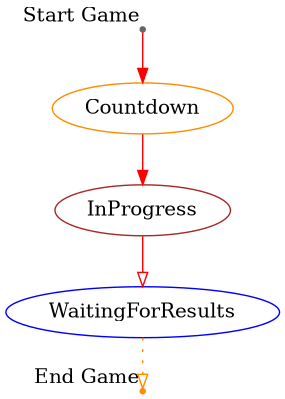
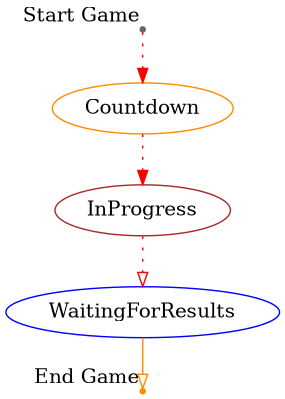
(143, 50) -> (143, 50)
(143, 152) -> (143, 152)
(143, 254) -> (143, 254)
(143, 356) -> (143, 356)
